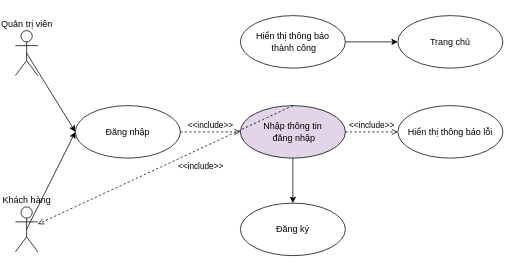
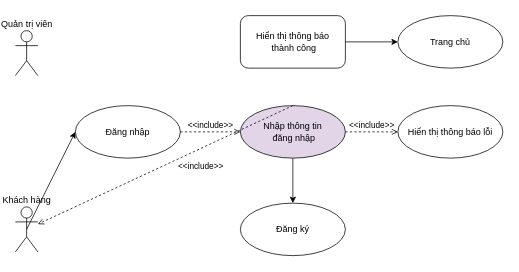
(293, 42) -> (293, 42)
(51, 92) -> none
